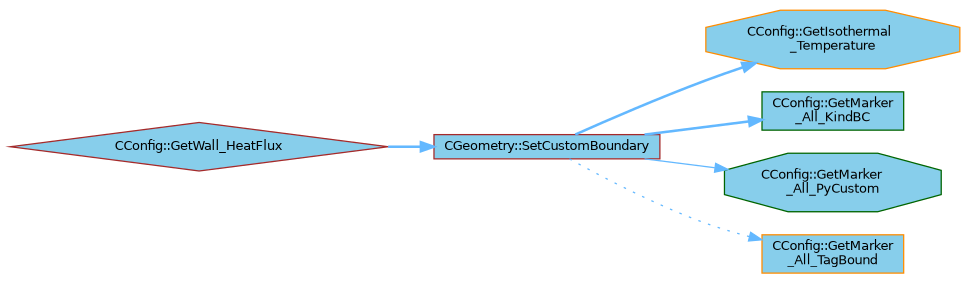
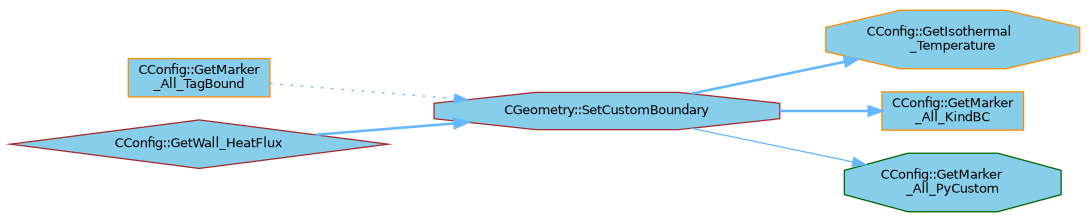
(833, 111) -> (953, 111)
(547, 147) -> (607, 111)
(657, 203) -> (362, 91)
